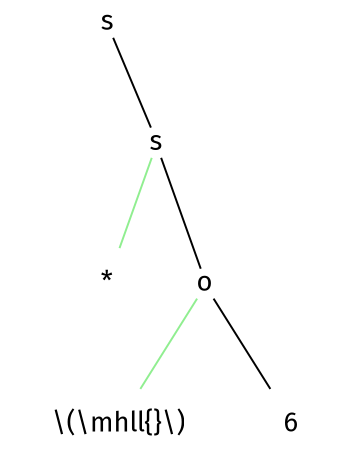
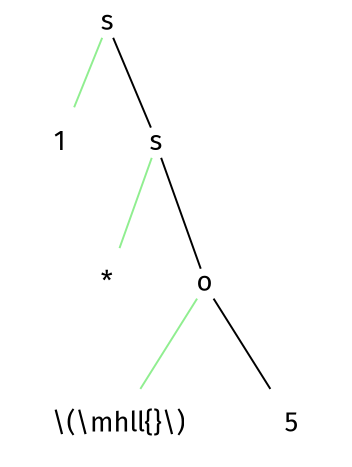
none -> (61, 143)
(291, 424) -> (291, 424)
